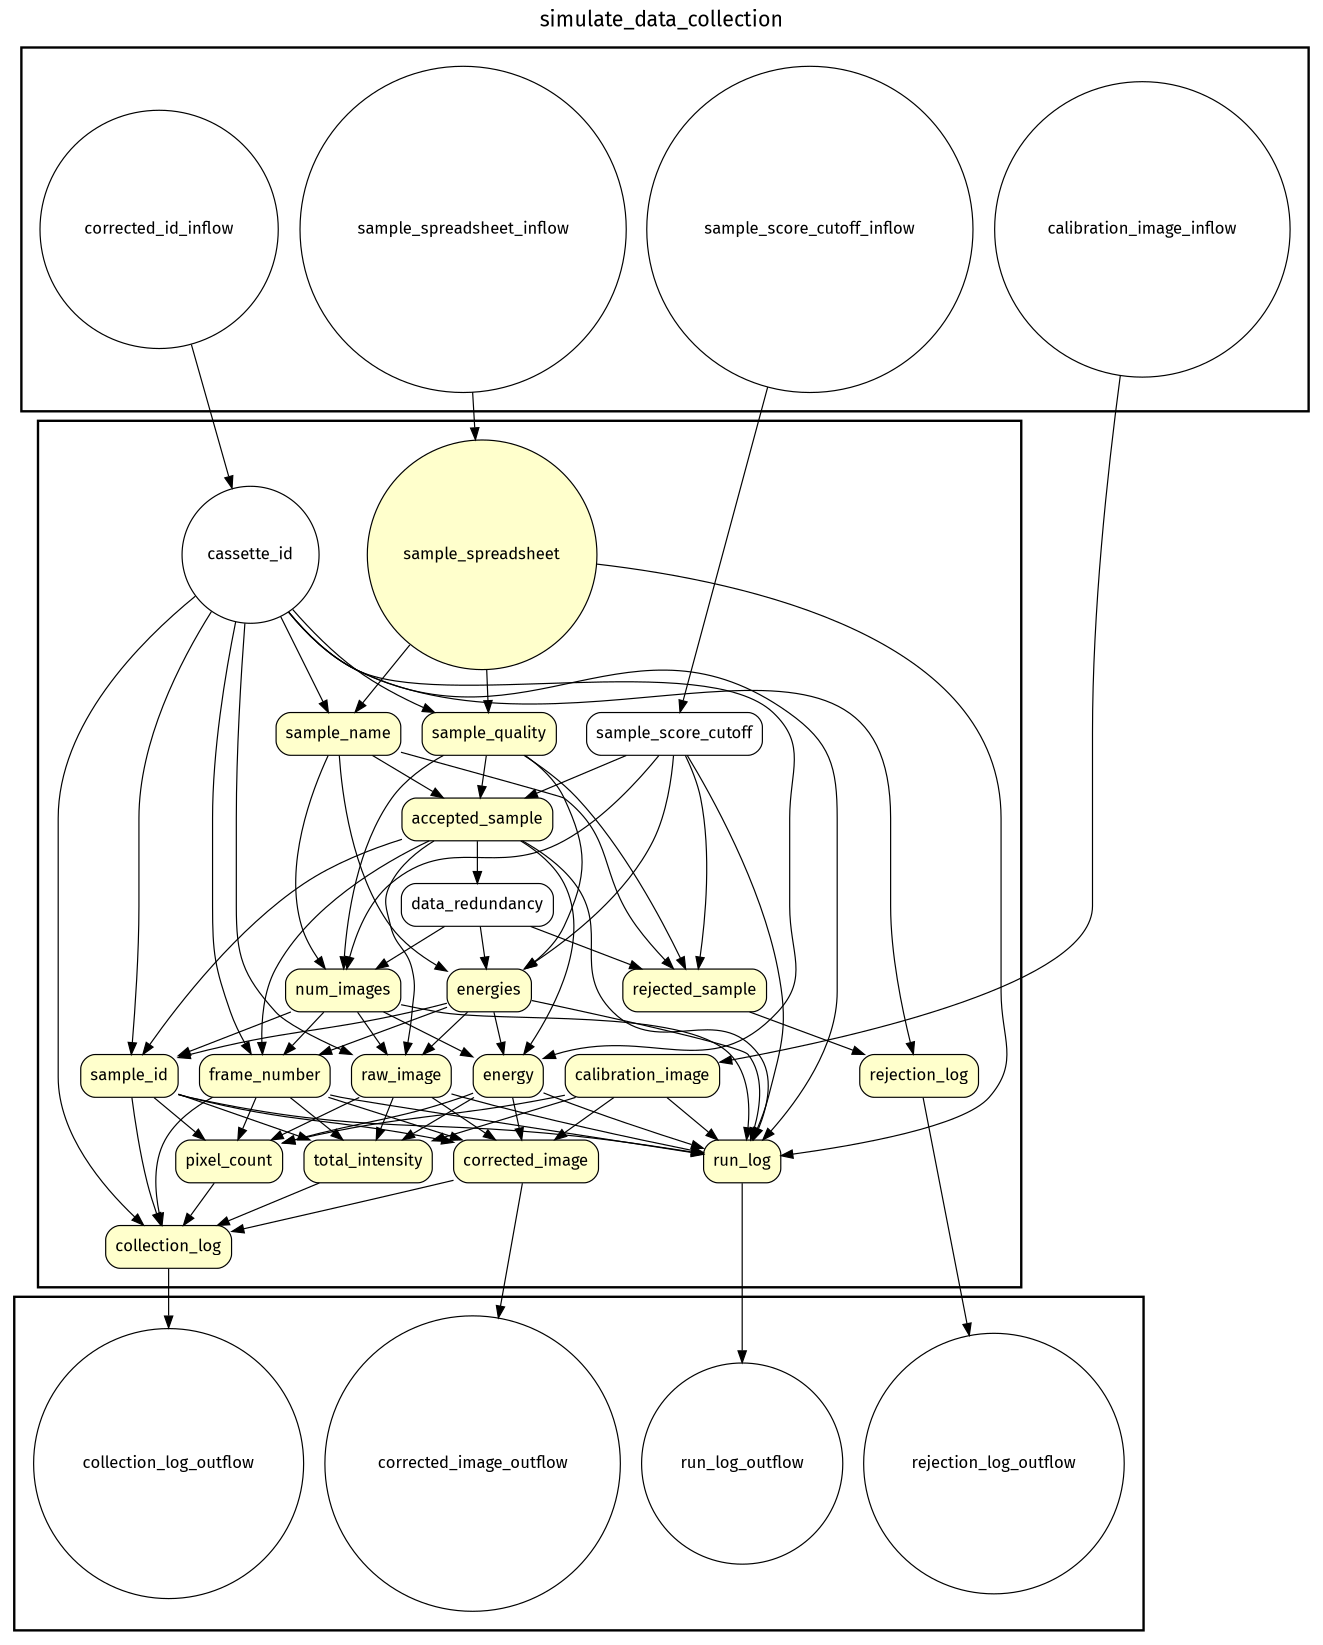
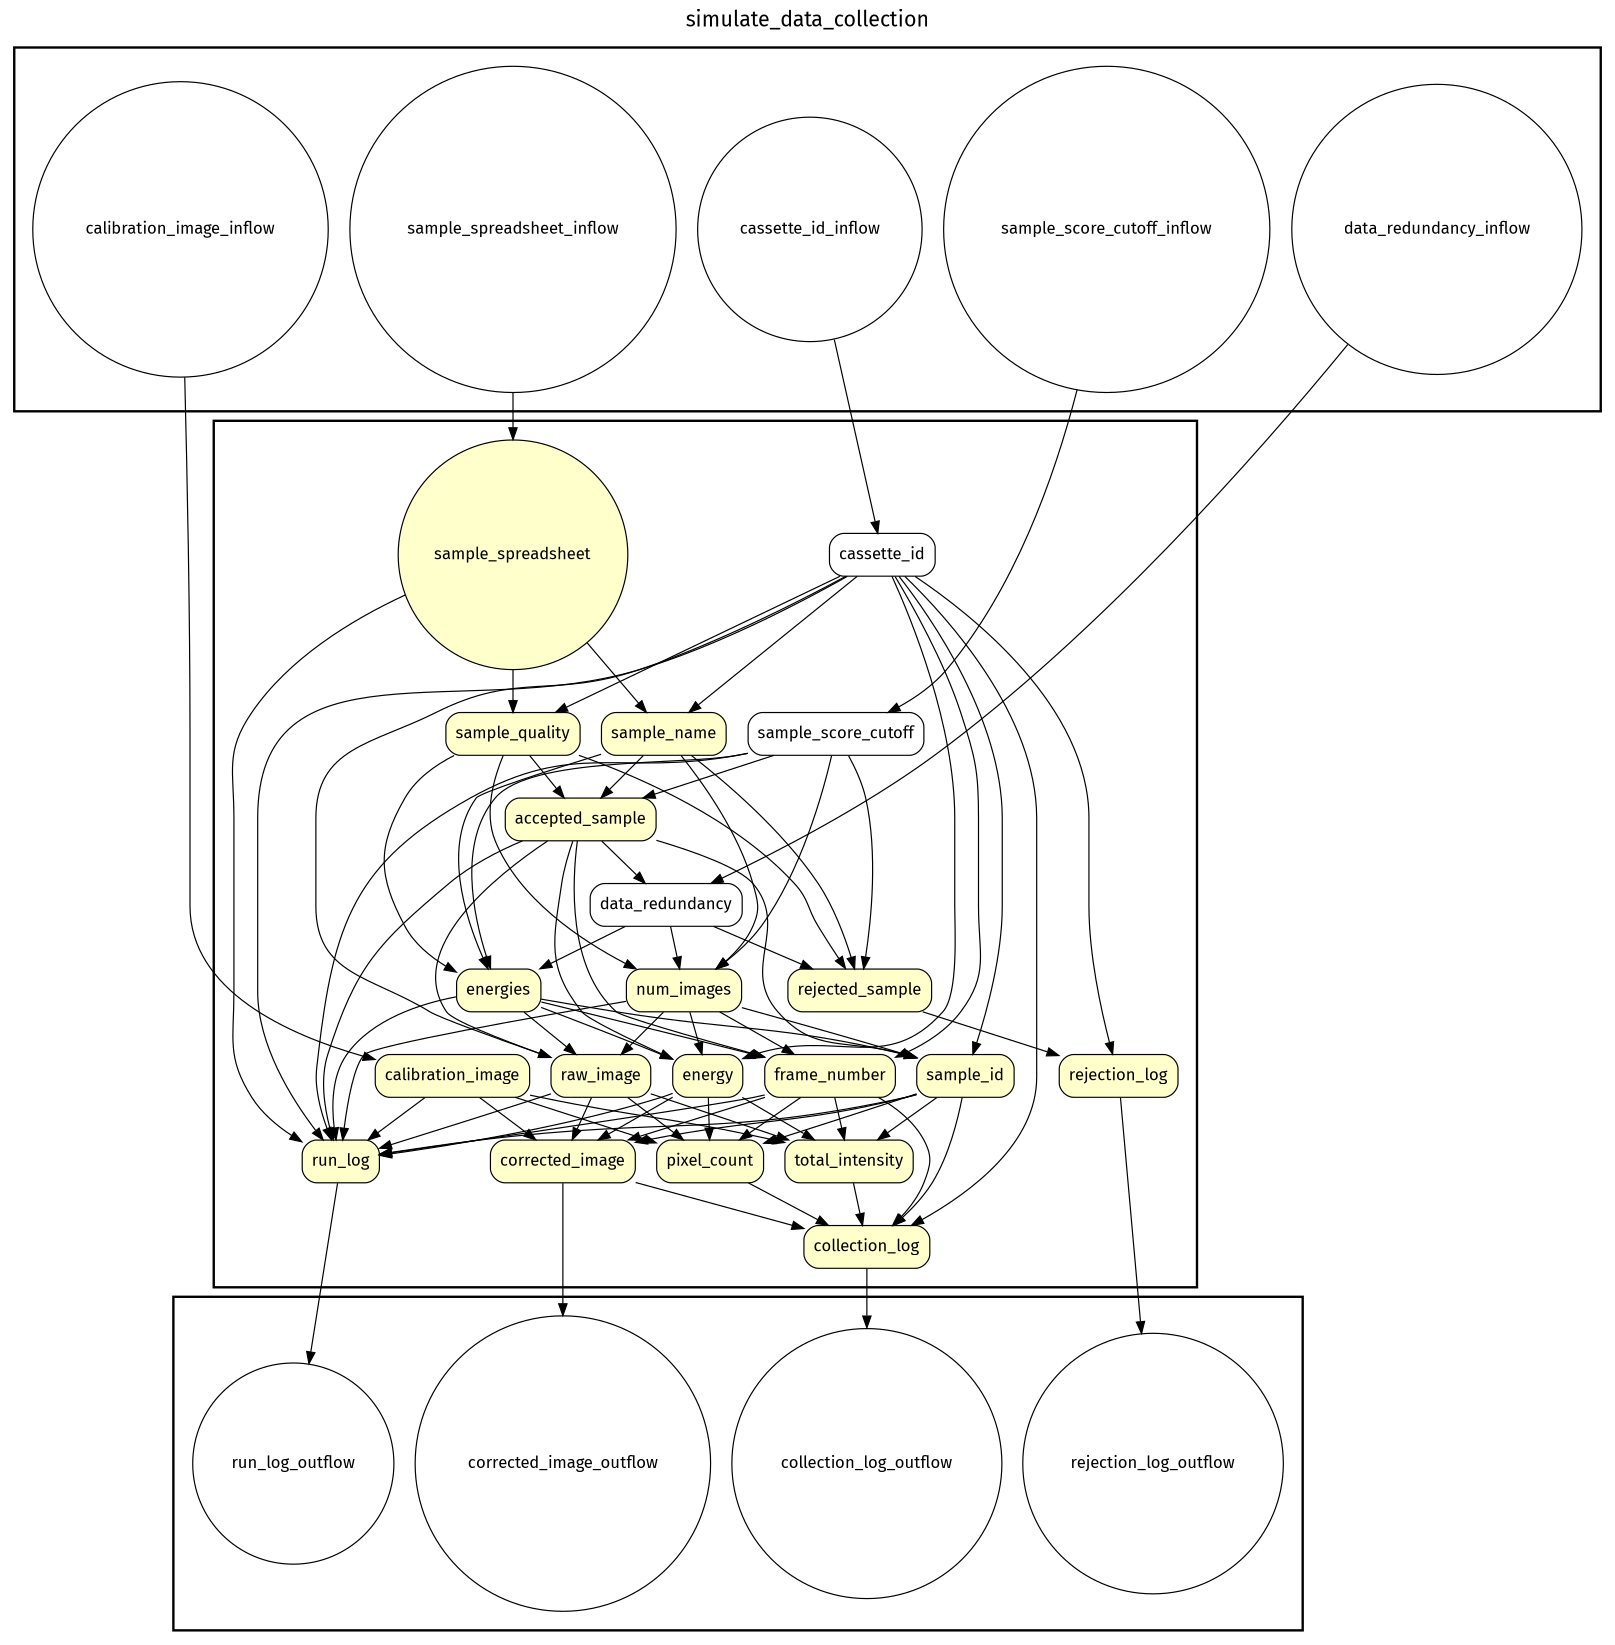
(159, 229) -> (810, 229)
none -> (1437, 229)
(251, 555) -> (882, 555)
